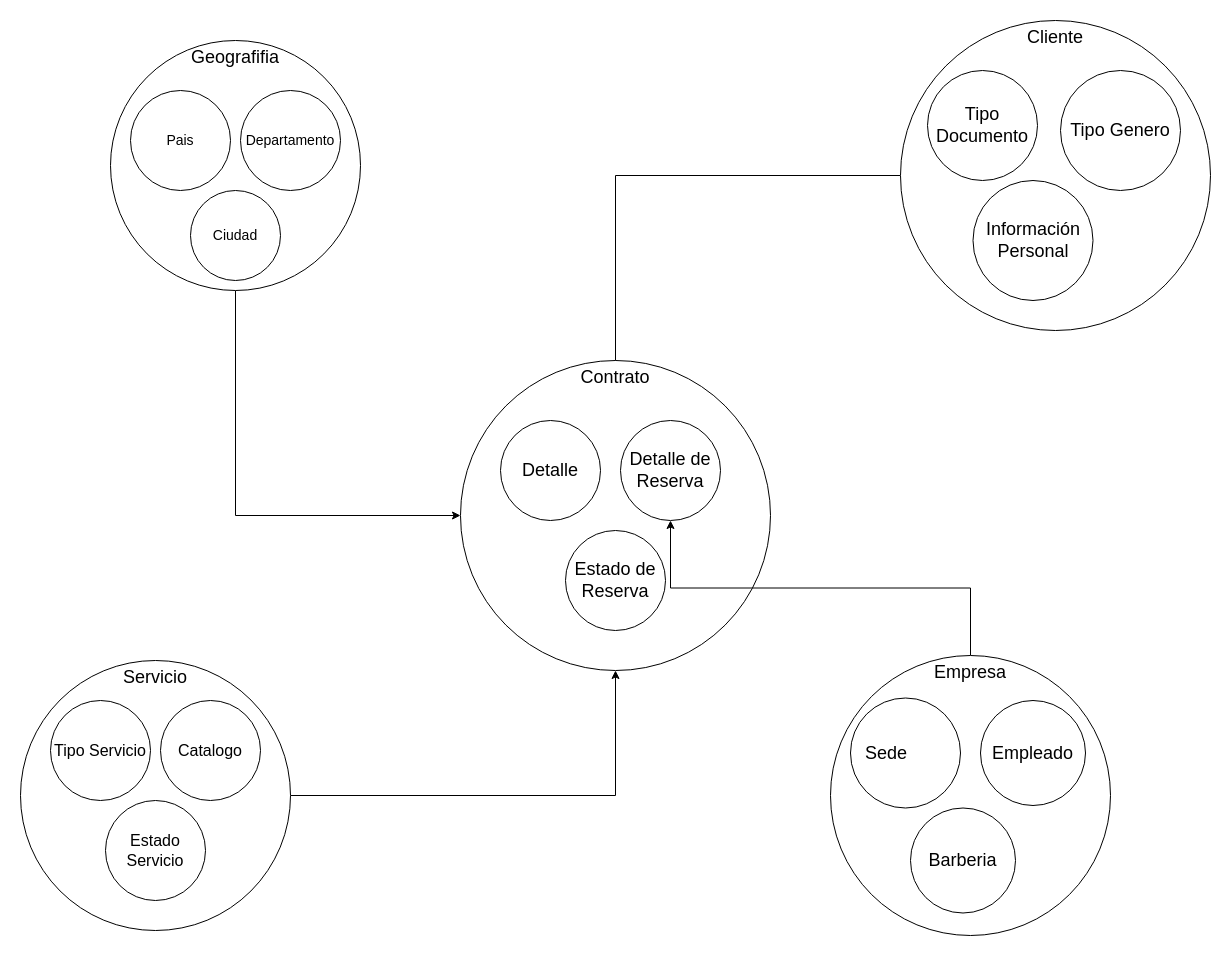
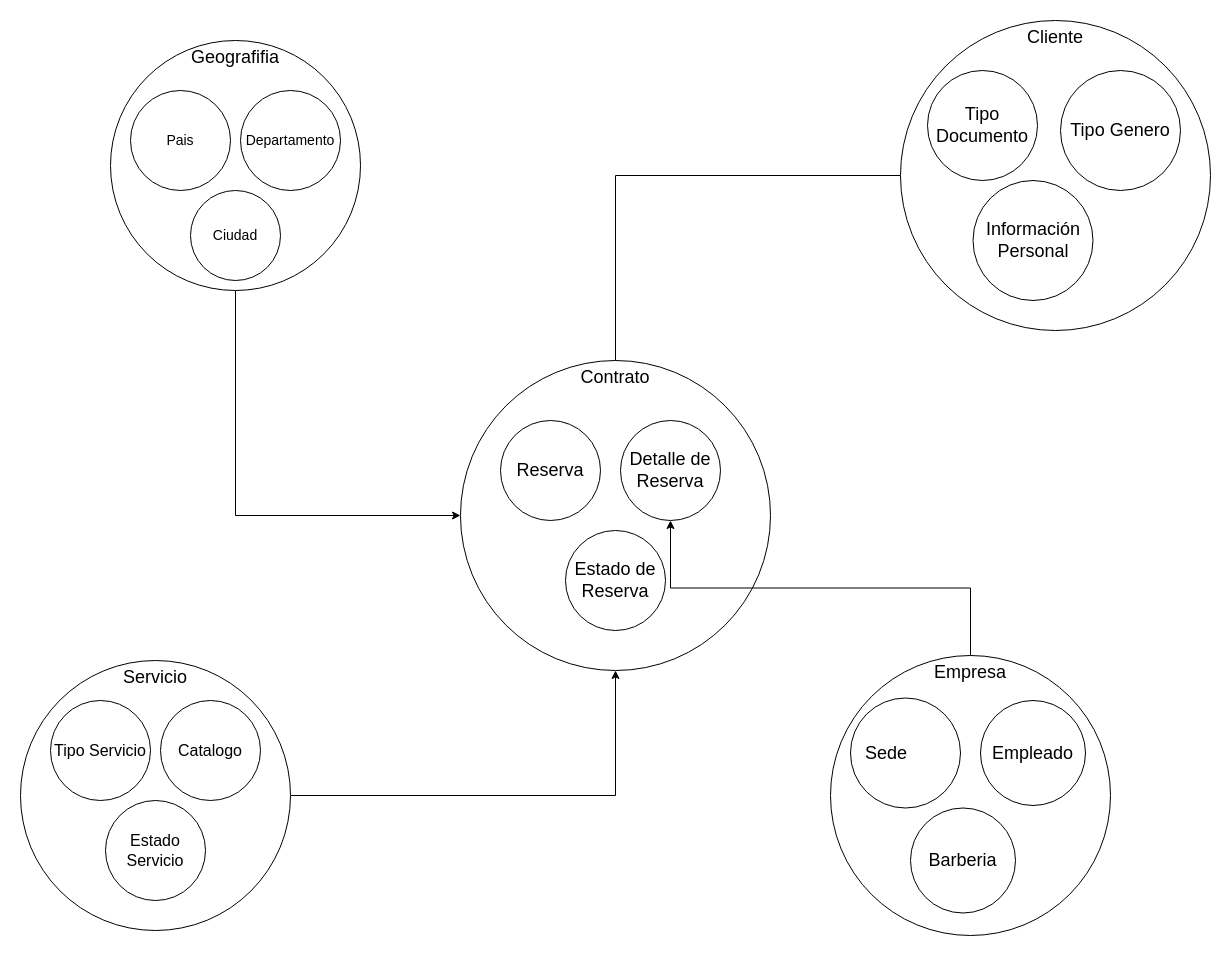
(551, 471) -> (551, 471)
